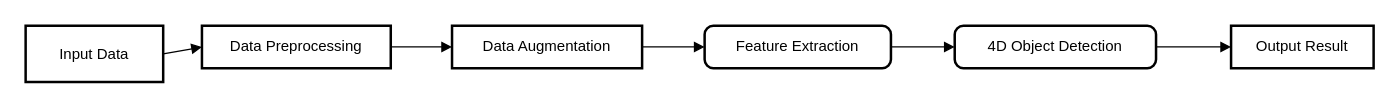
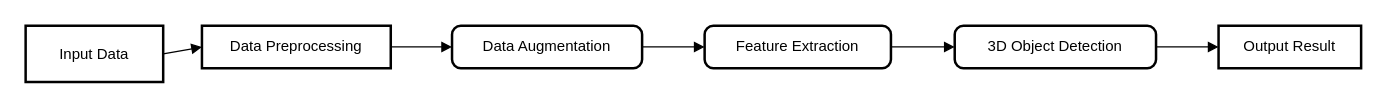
(547, 47) -> (547, 47)
(1055, 47) -> (1055, 47)
(1302, 47) -> (1289, 47)
